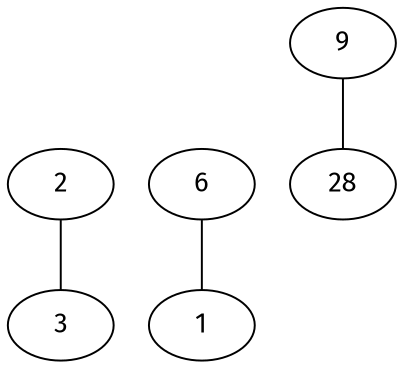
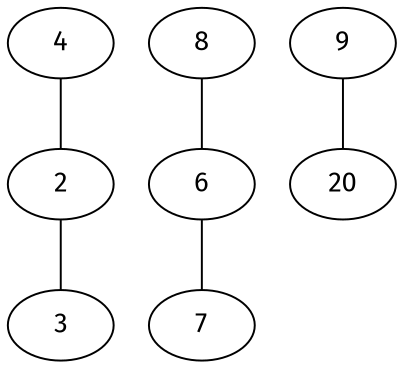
none -> (61, 43)
none -> (202, 43)
(343, 184) -> (343, 184)
(202, 325) -> (202, 325)
